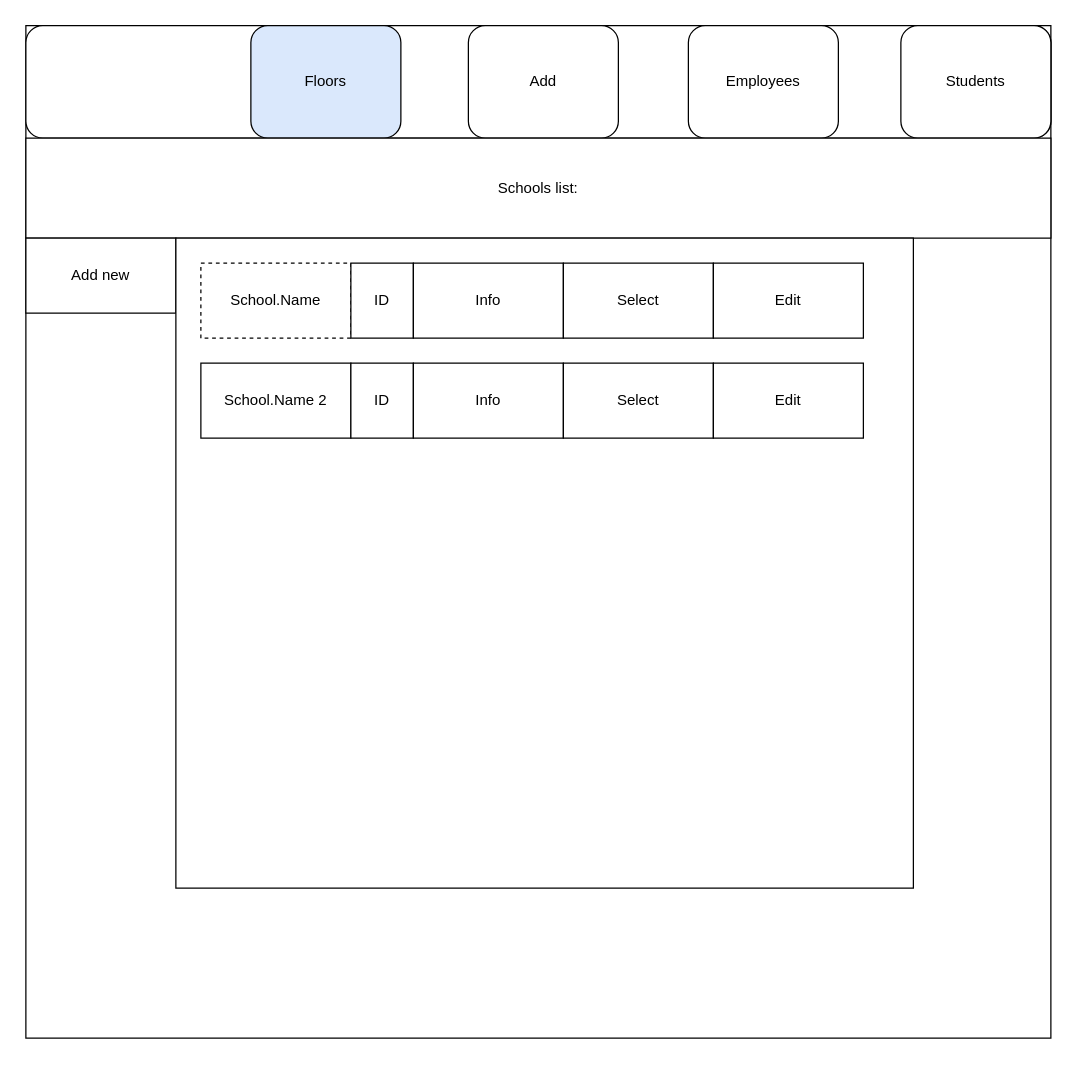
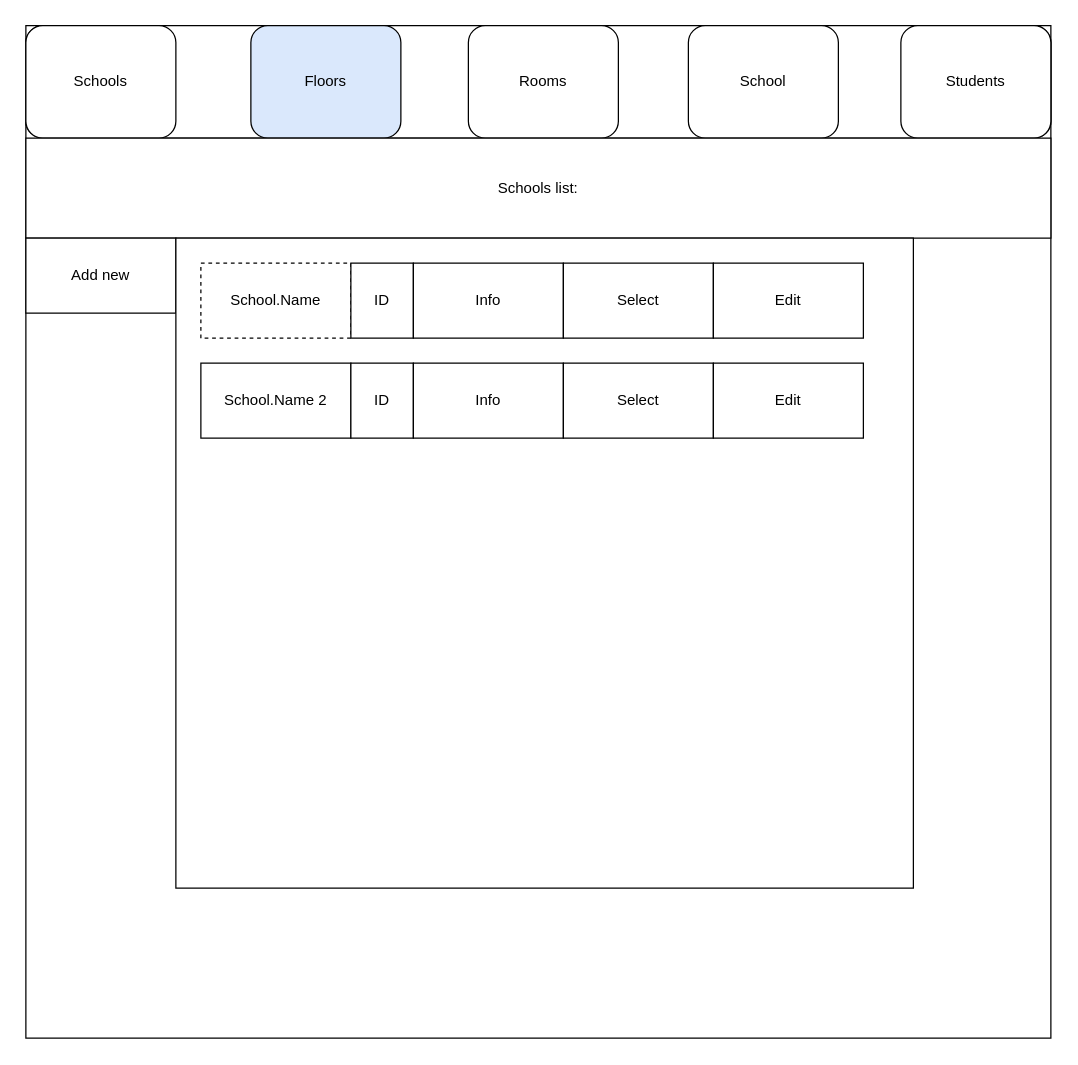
none -> (101, 82)
(543, 82) -> (543, 82)
(763, 82) -> (763, 82)
